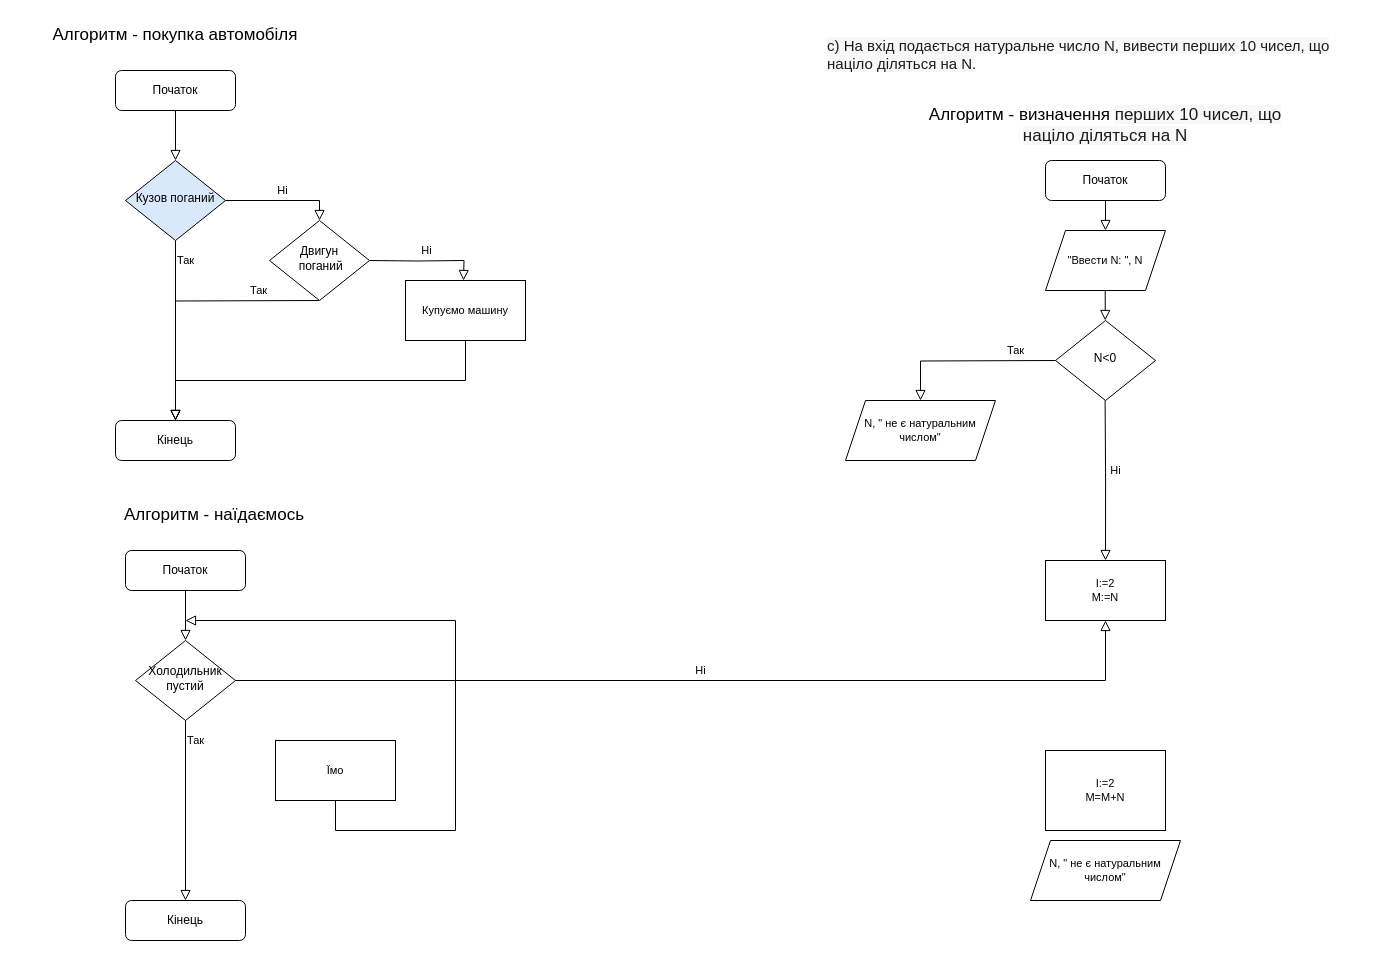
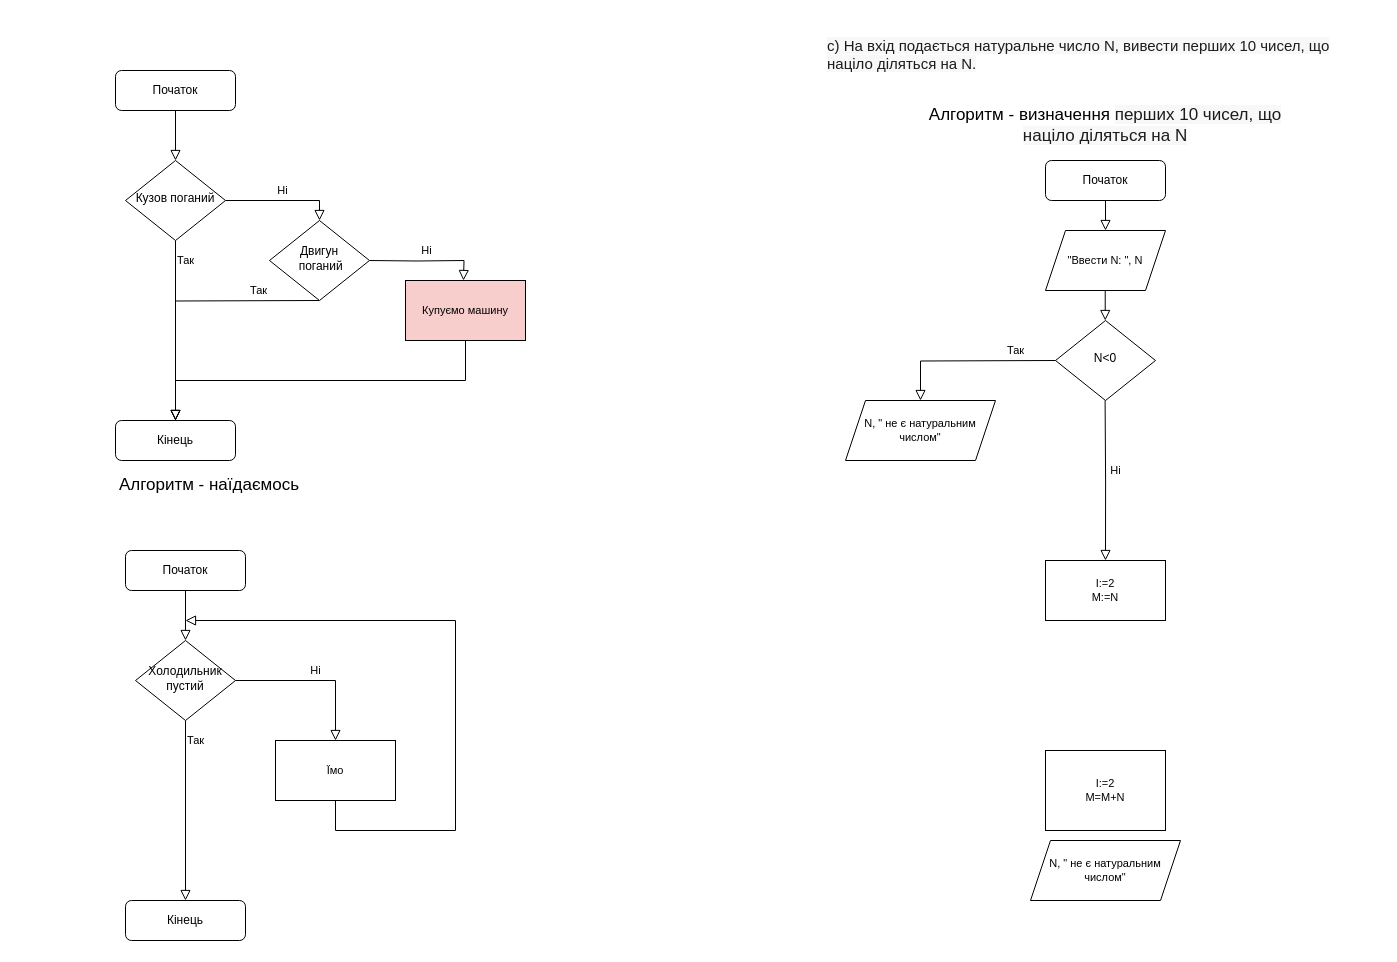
(176, 36) -> none
(176, 201) -> (176, 201)
(466, 311) -> (466, 311)
(215, 516) -> (210, 486)
(744, 681) -> (336, 704)
